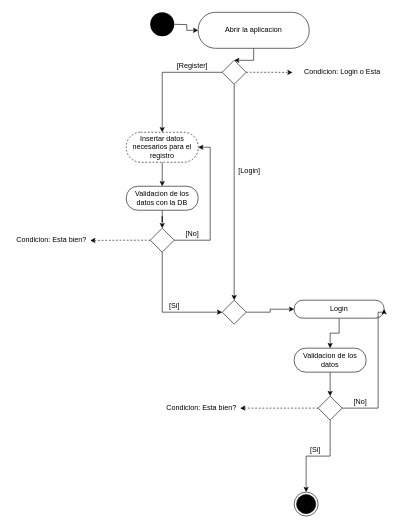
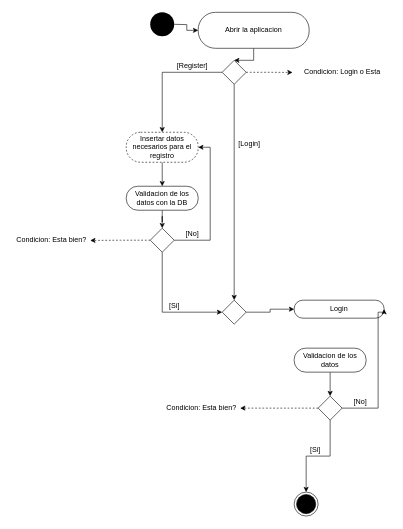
(249, 171) -> (249, 144)
(330, 335) -> none
